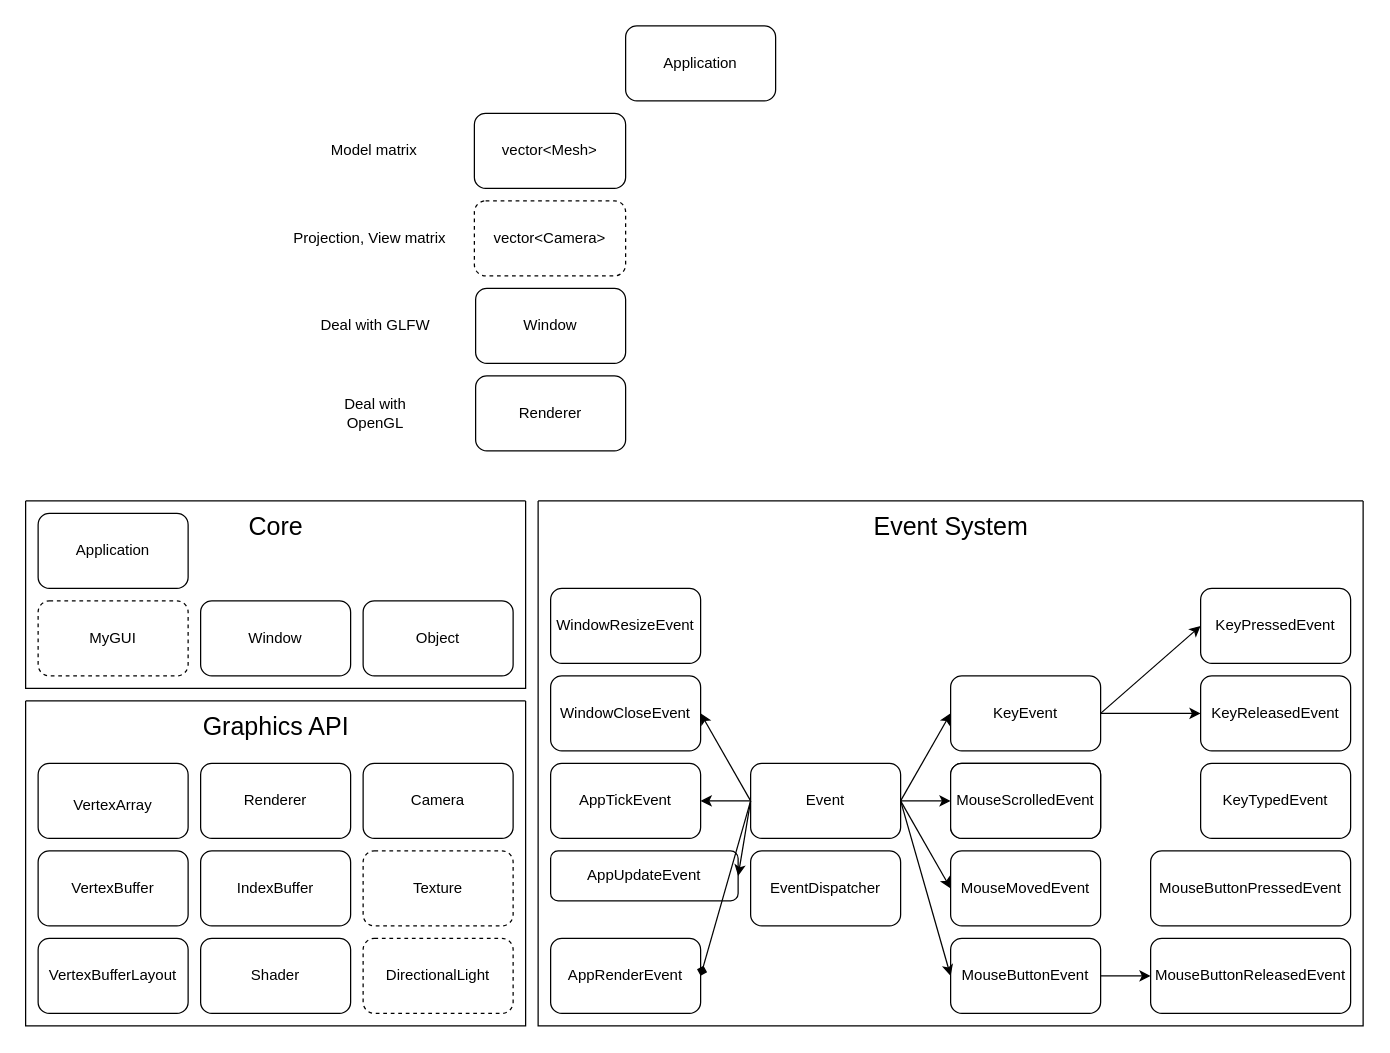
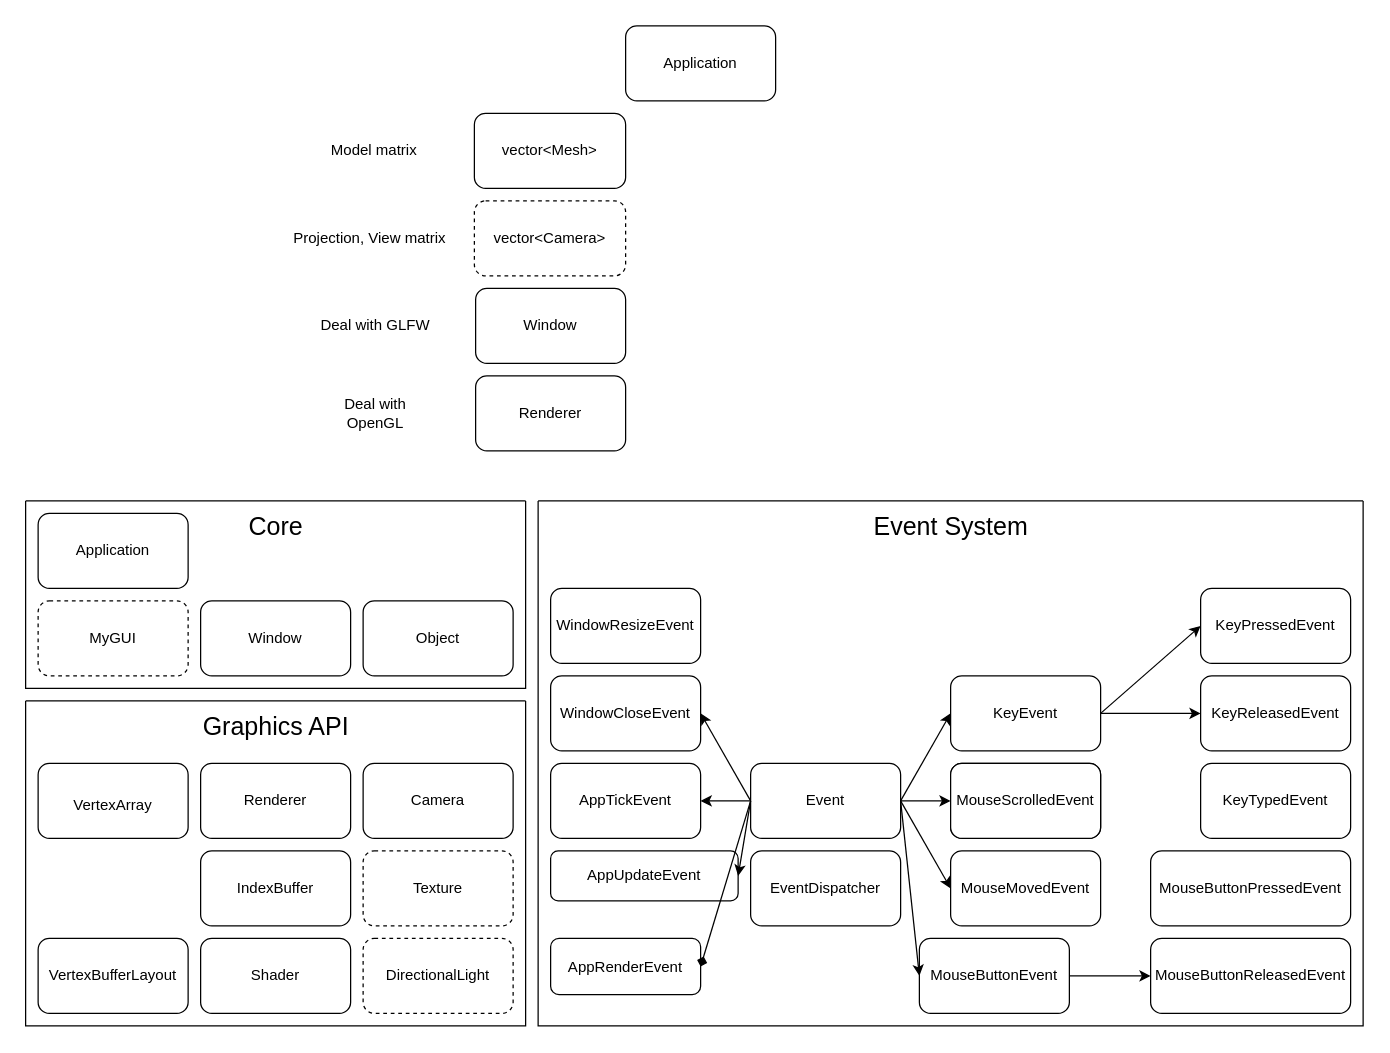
(113, 888) -> none
(626, 976) -> (626, 966)
(1026, 976) -> (994, 976)
